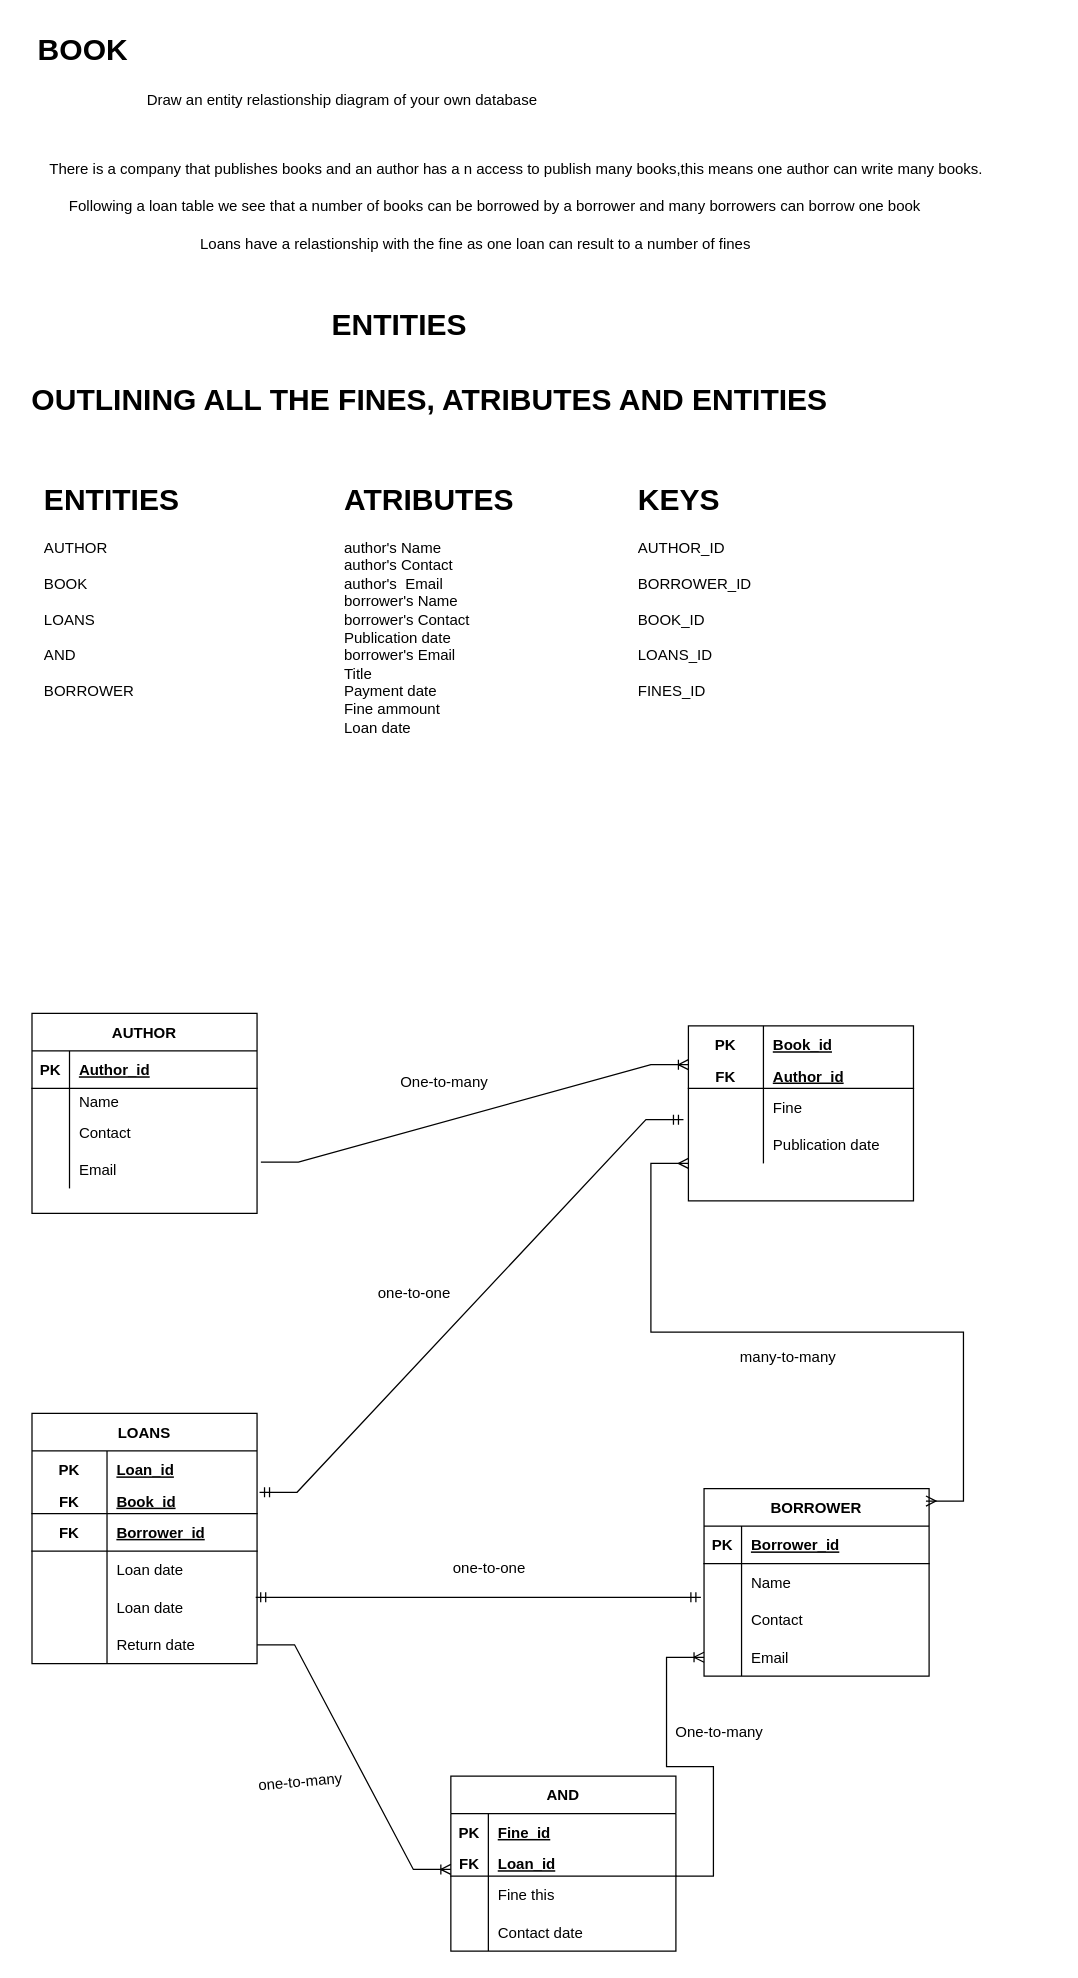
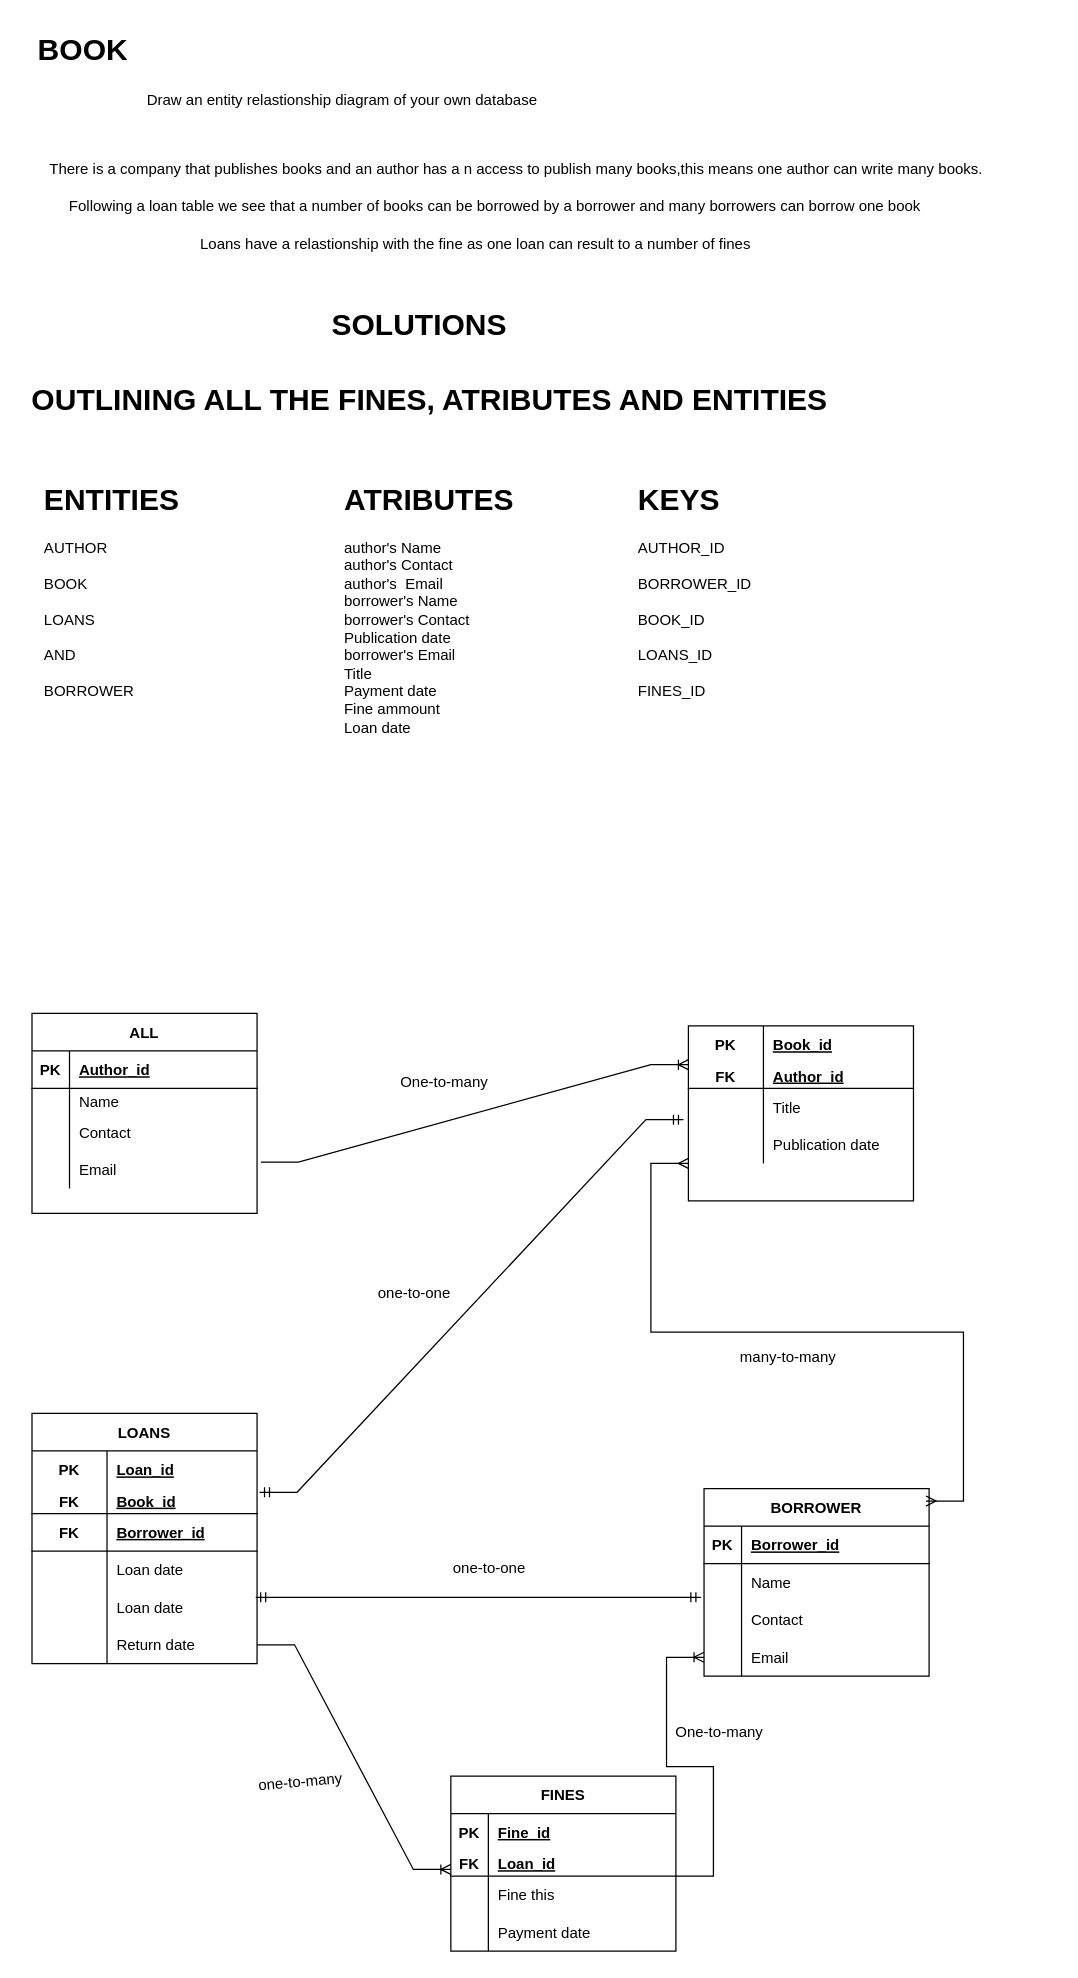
(365, 297) -> (370, 297)
(144, 1033) -> (144, 1033)
(787, 1108) -> (790, 1108)
(563, 1795) -> (563, 1795)
(546, 1933) -> (546, 1933)
